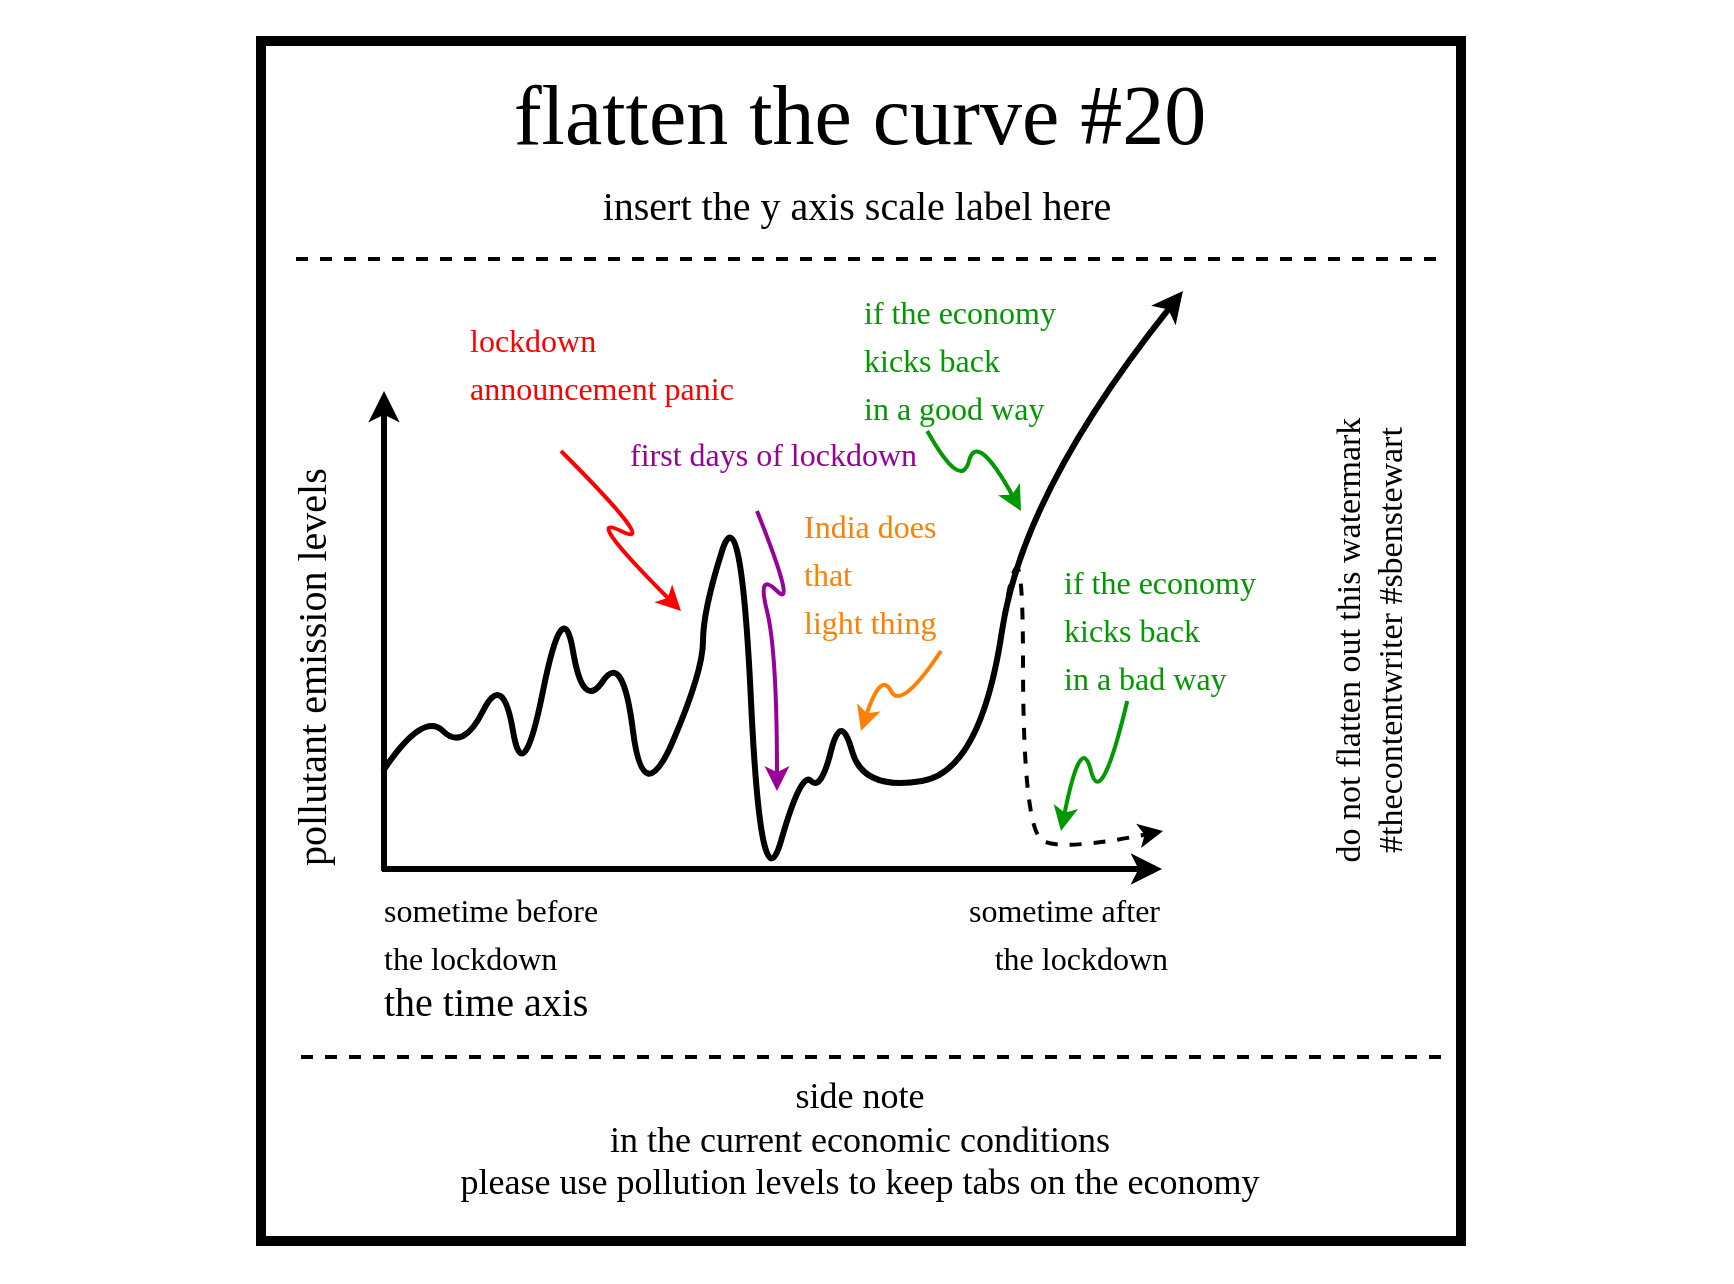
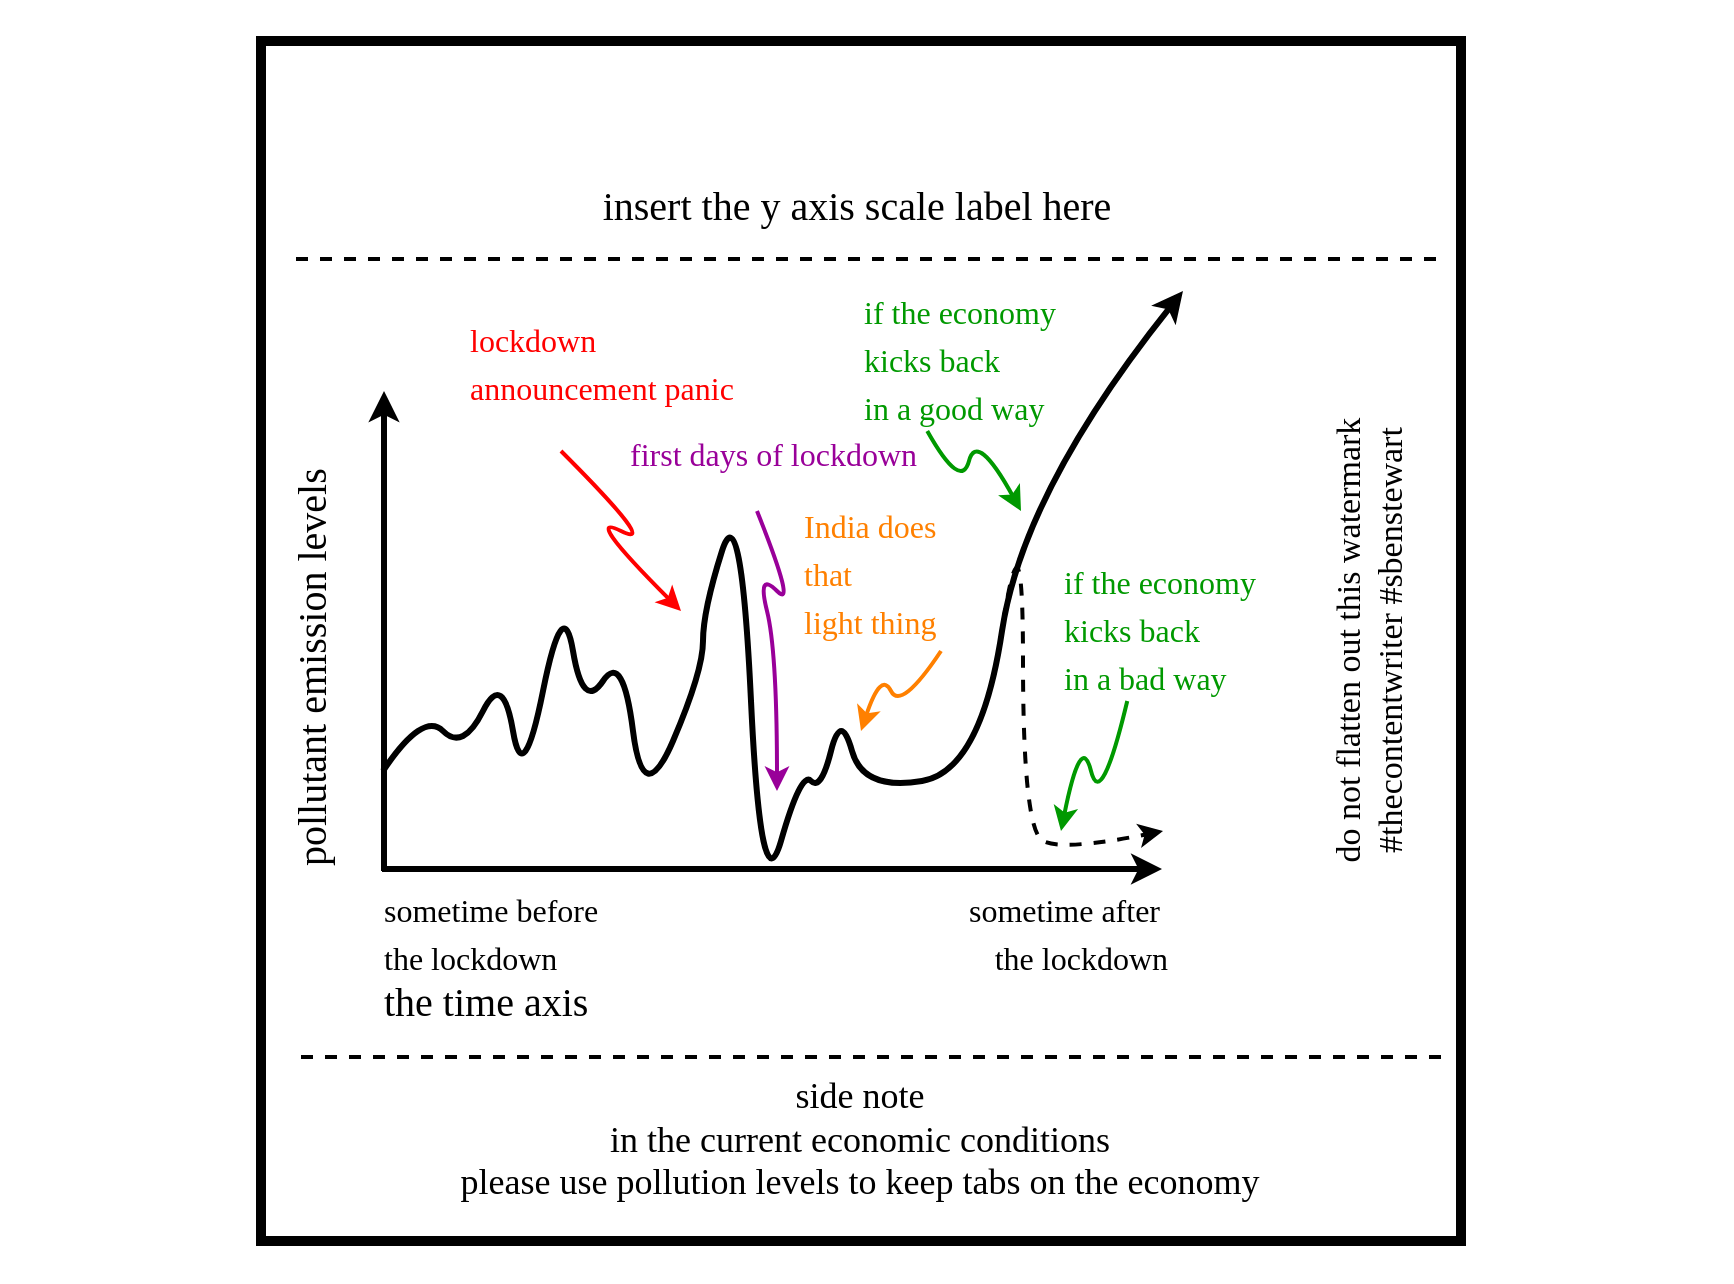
(861, 117) -> none
